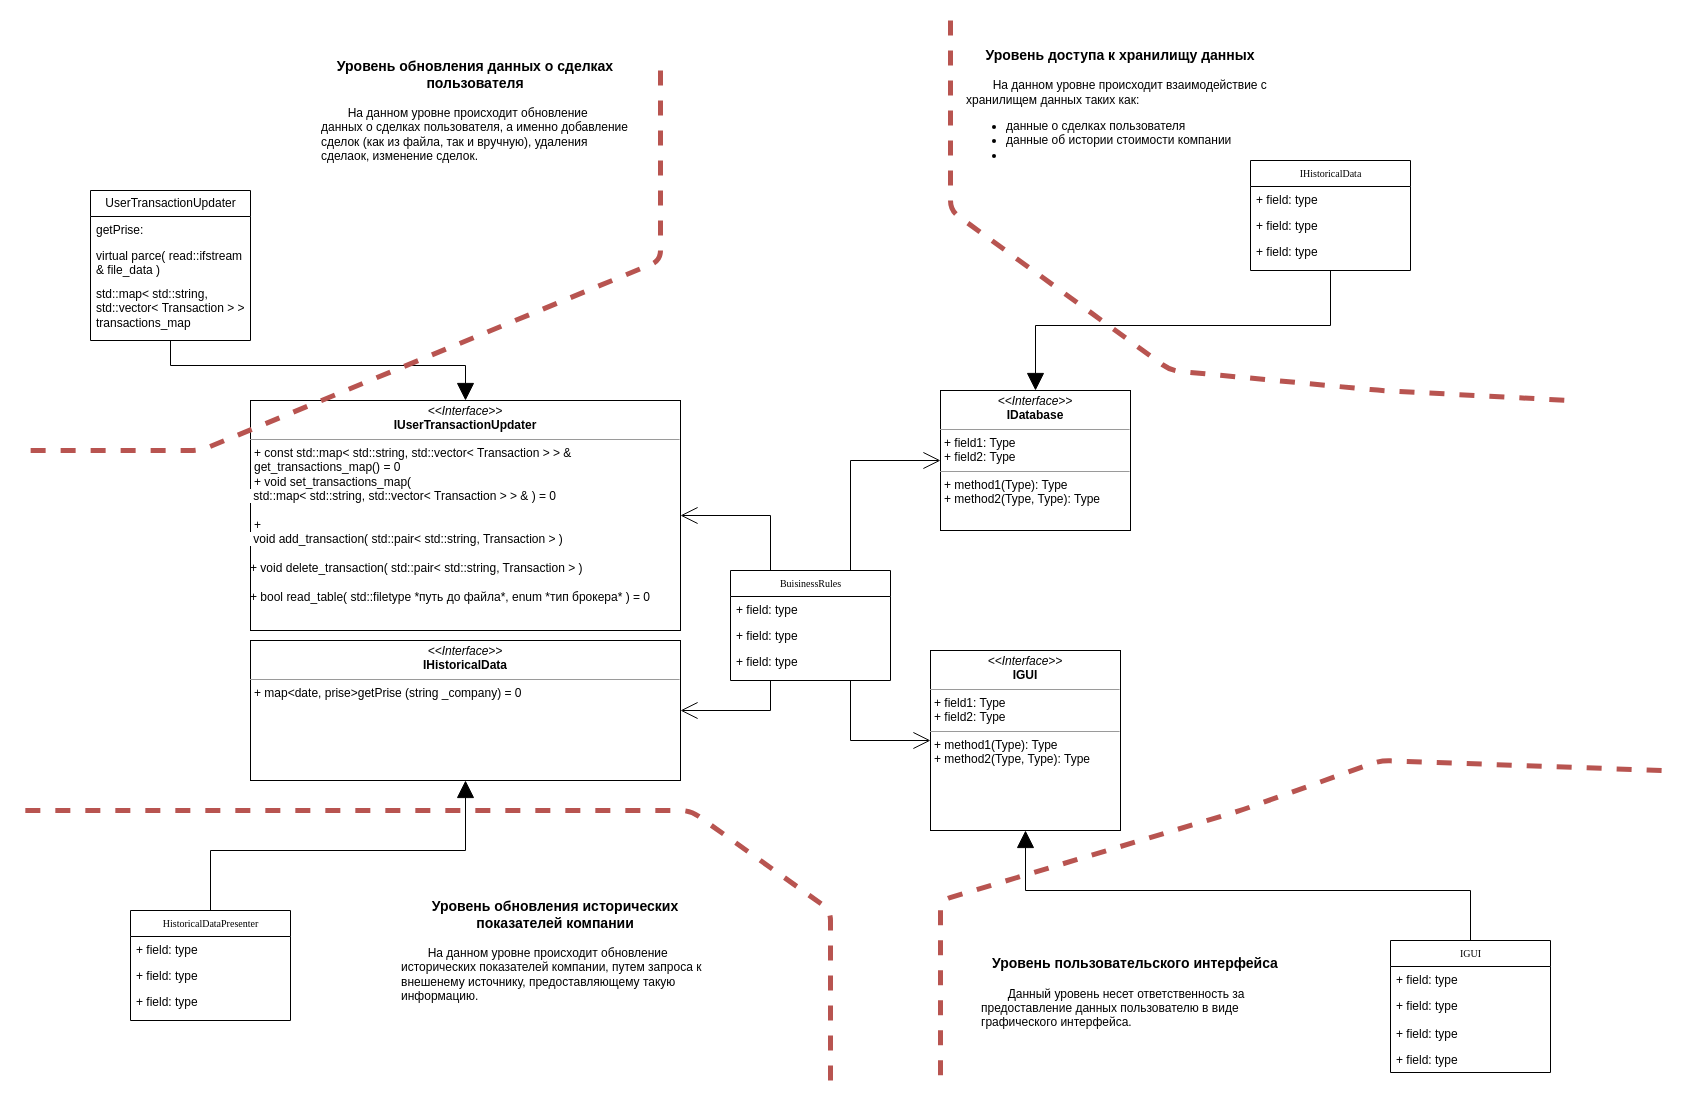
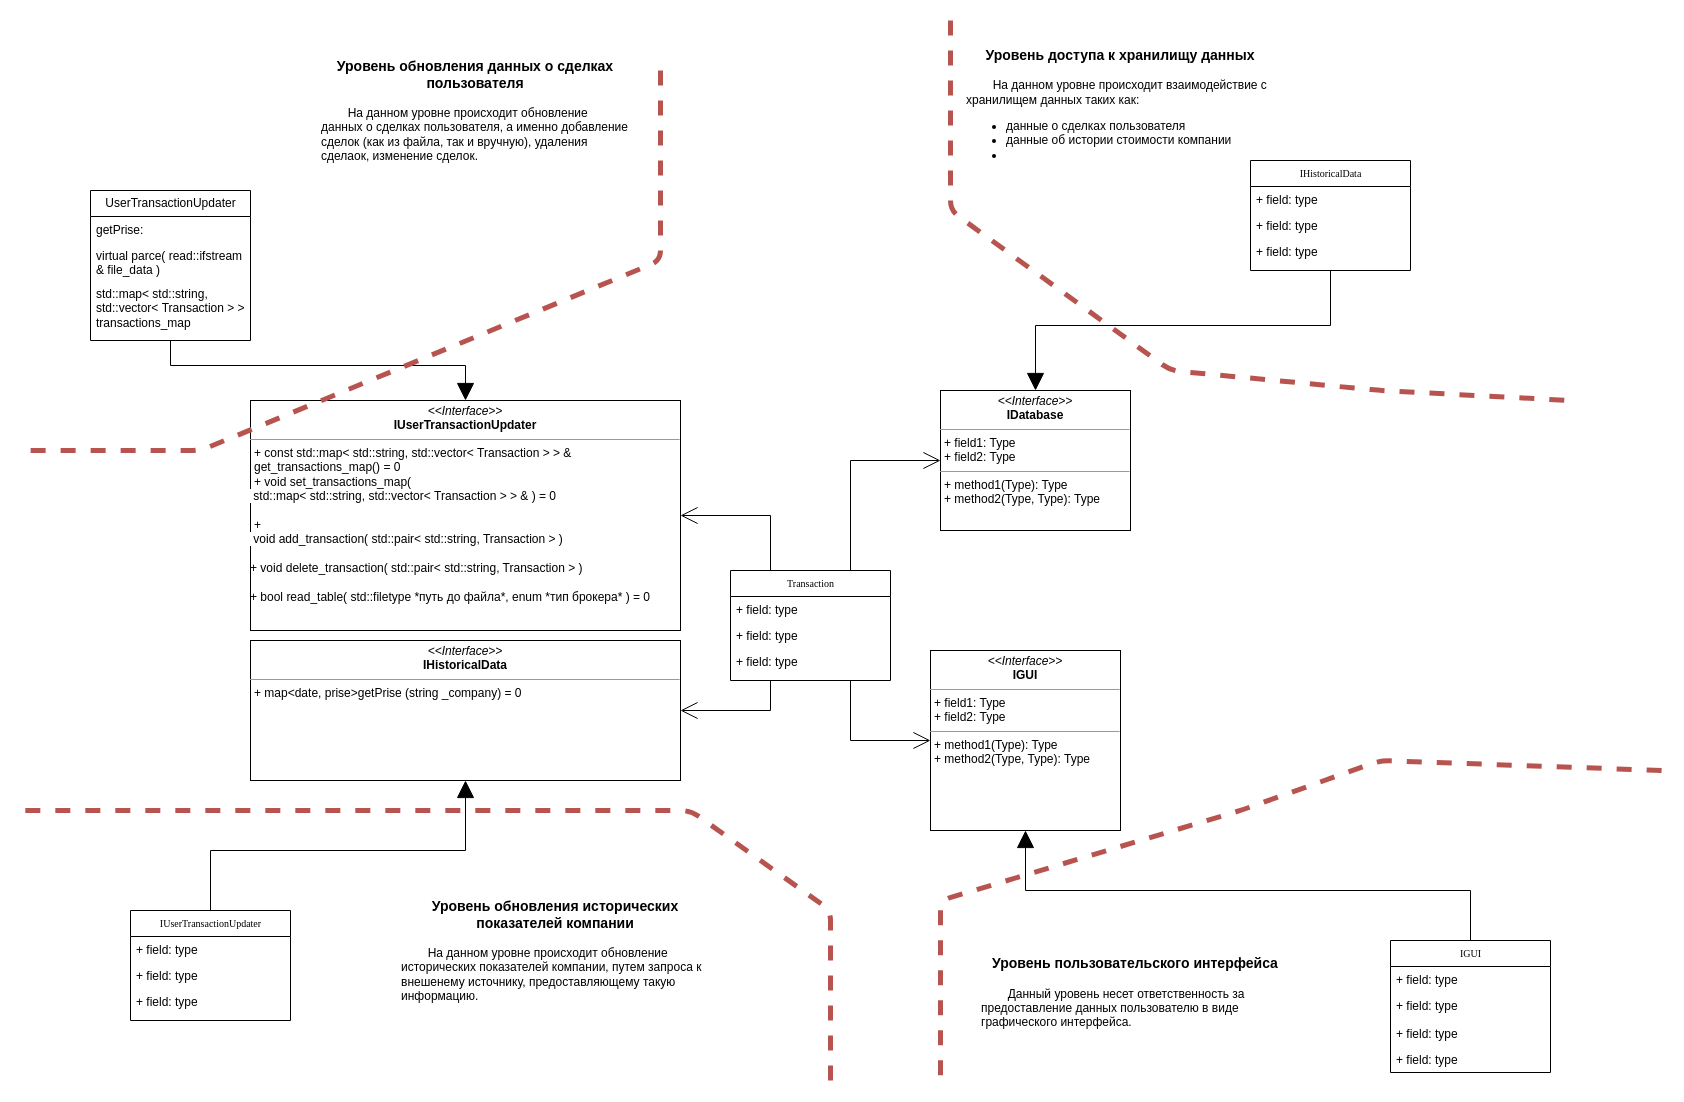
(811, 584) -> (811, 584)
(211, 924) -> (211, 924)
